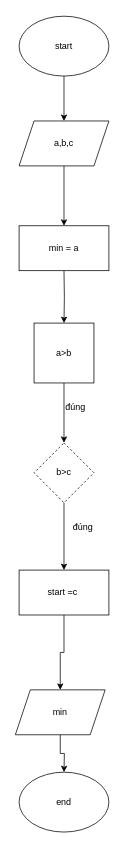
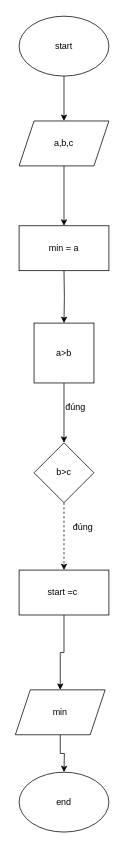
(64, 473) -> (64, 473)
(64, 534) -> (64, 534)
